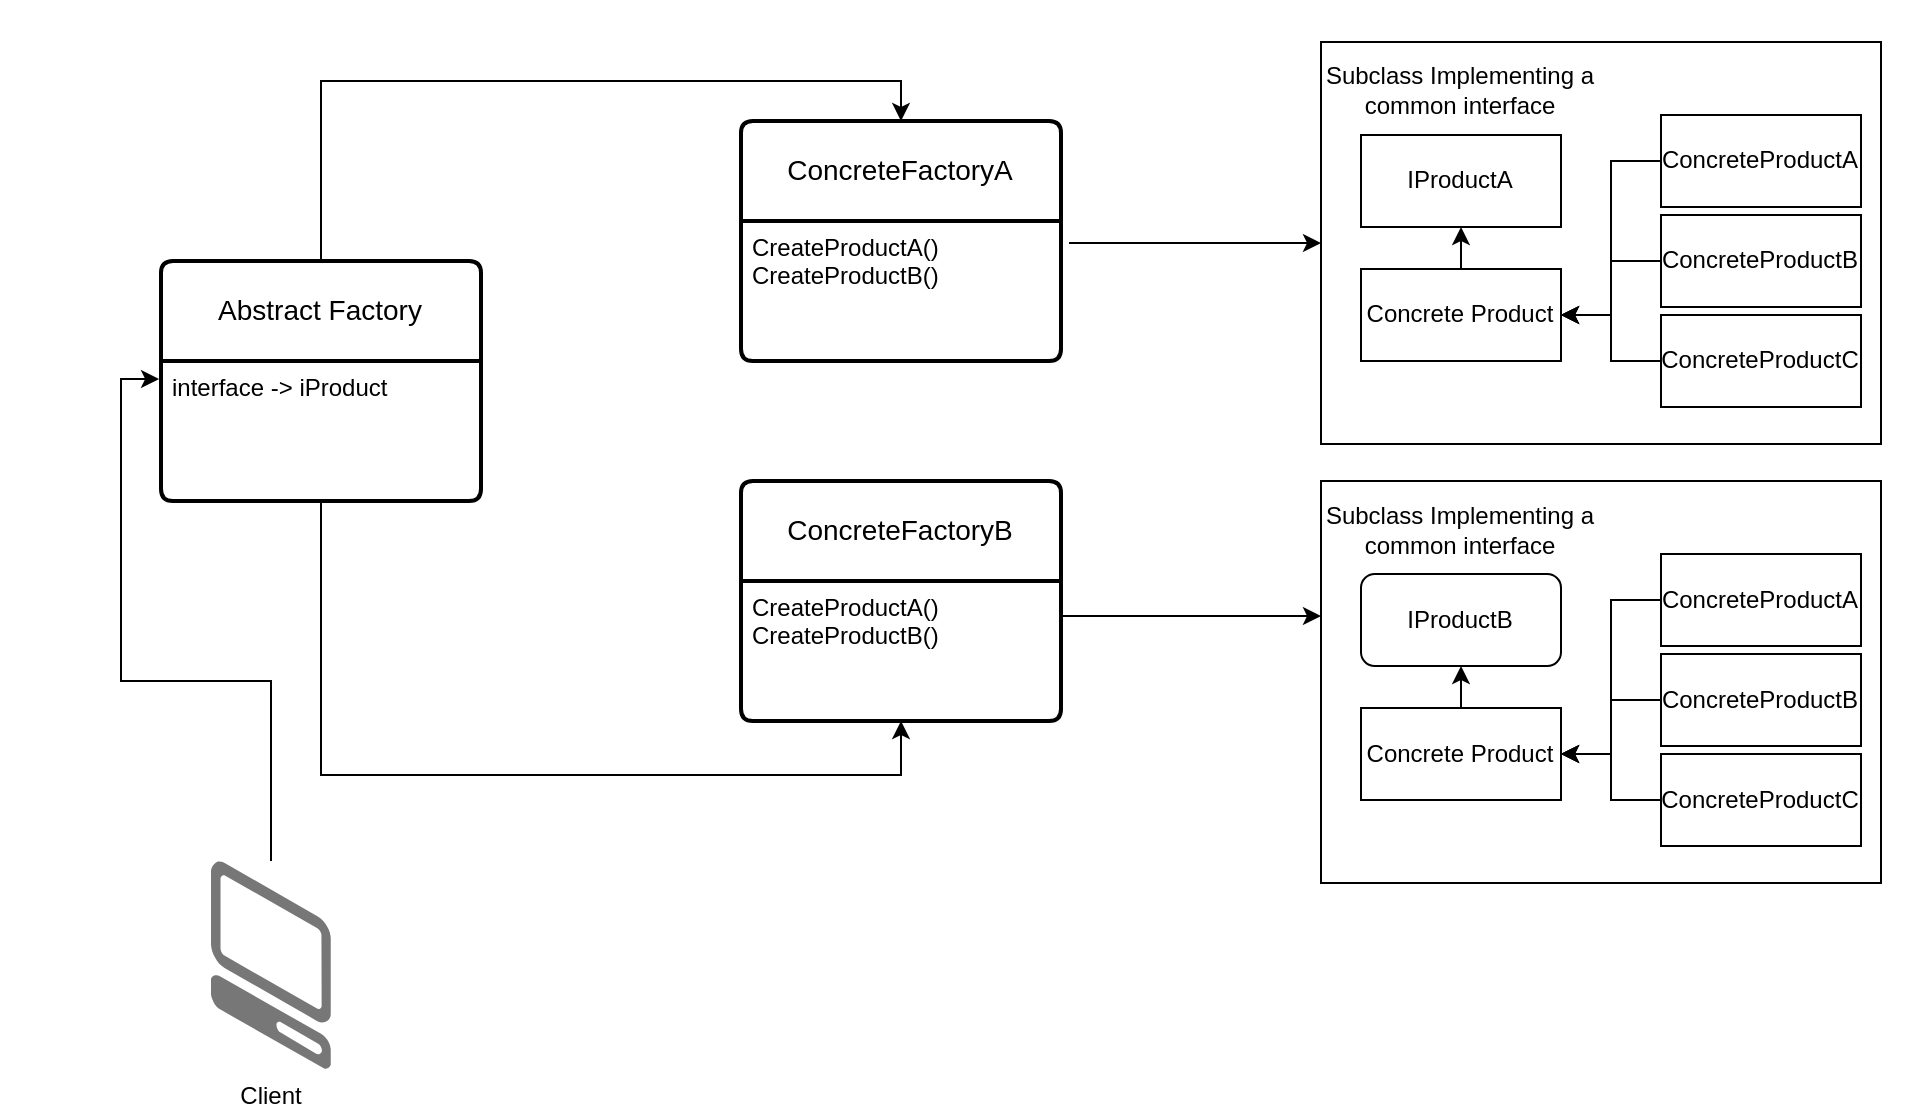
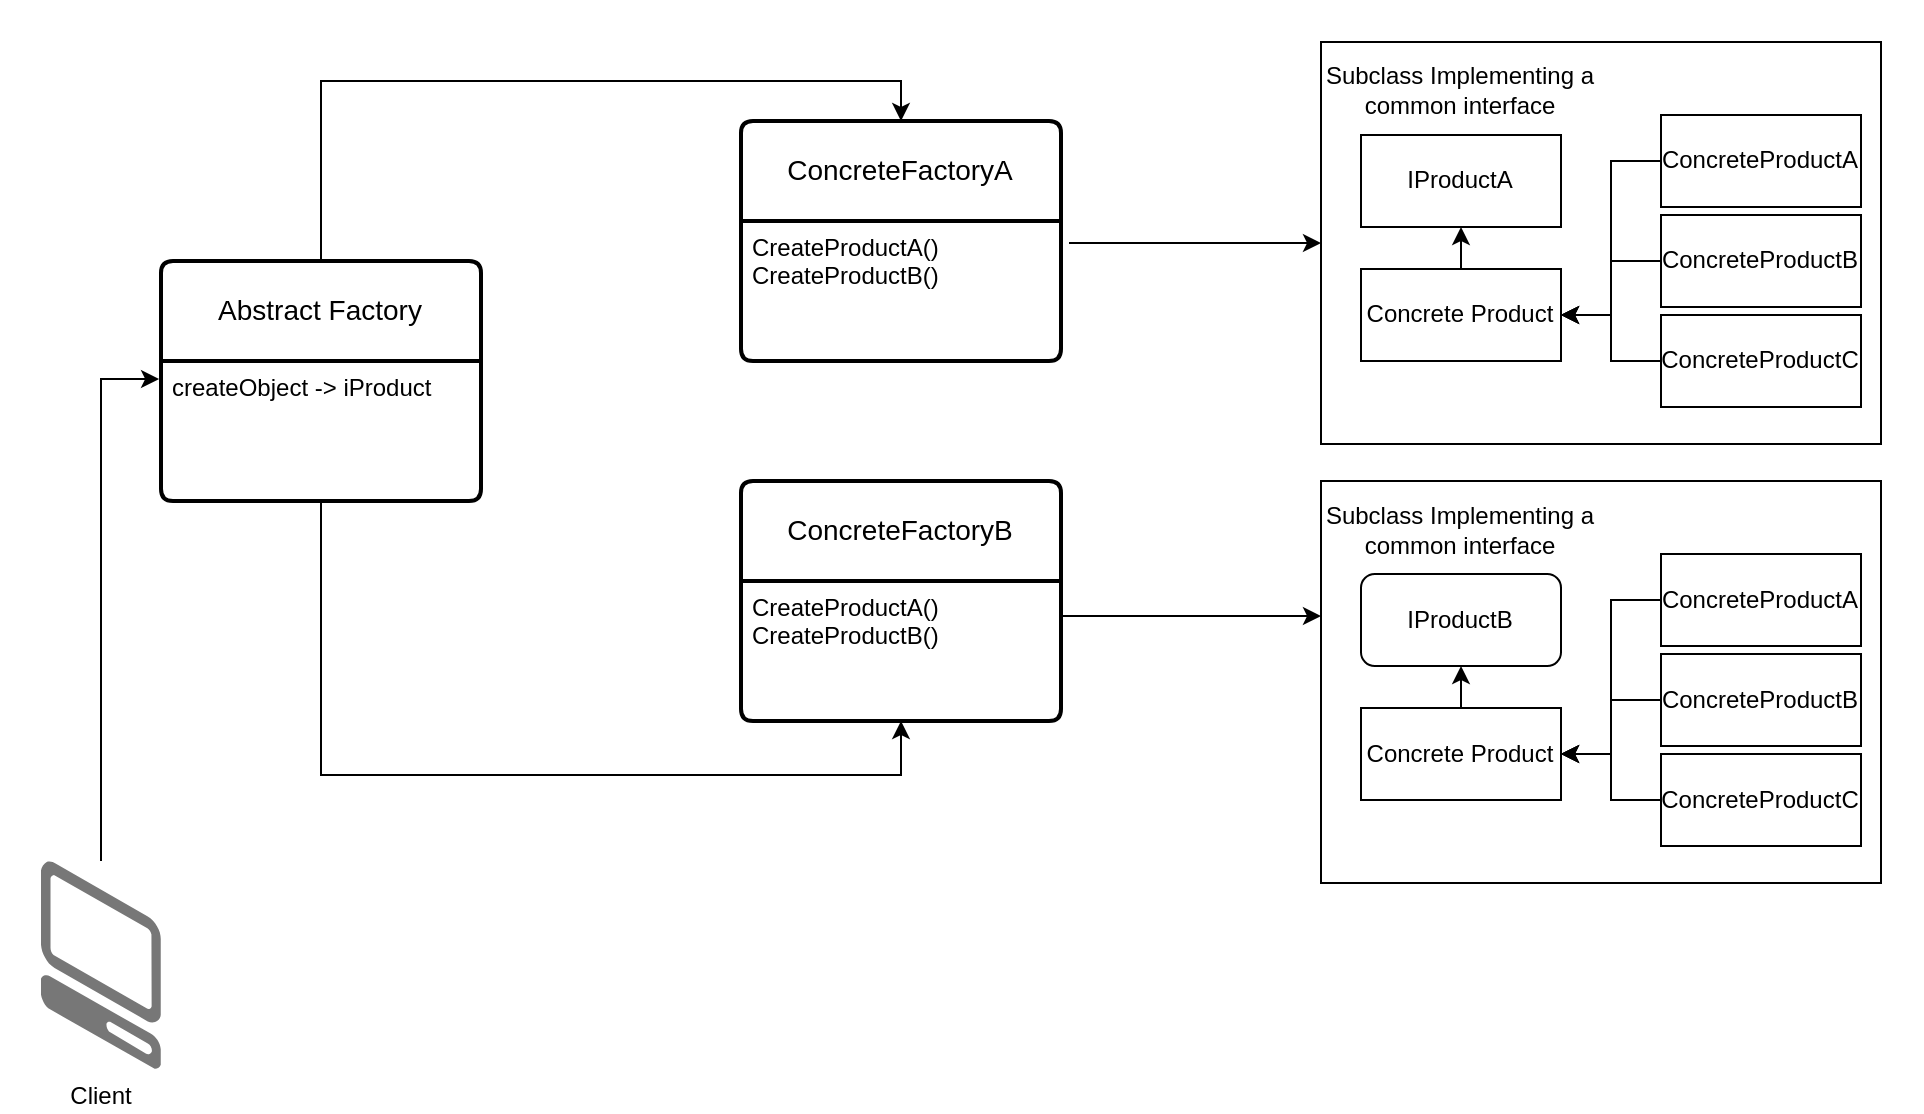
(302, 389) -> (325, 389)
(271, 965) -> (101, 965)
